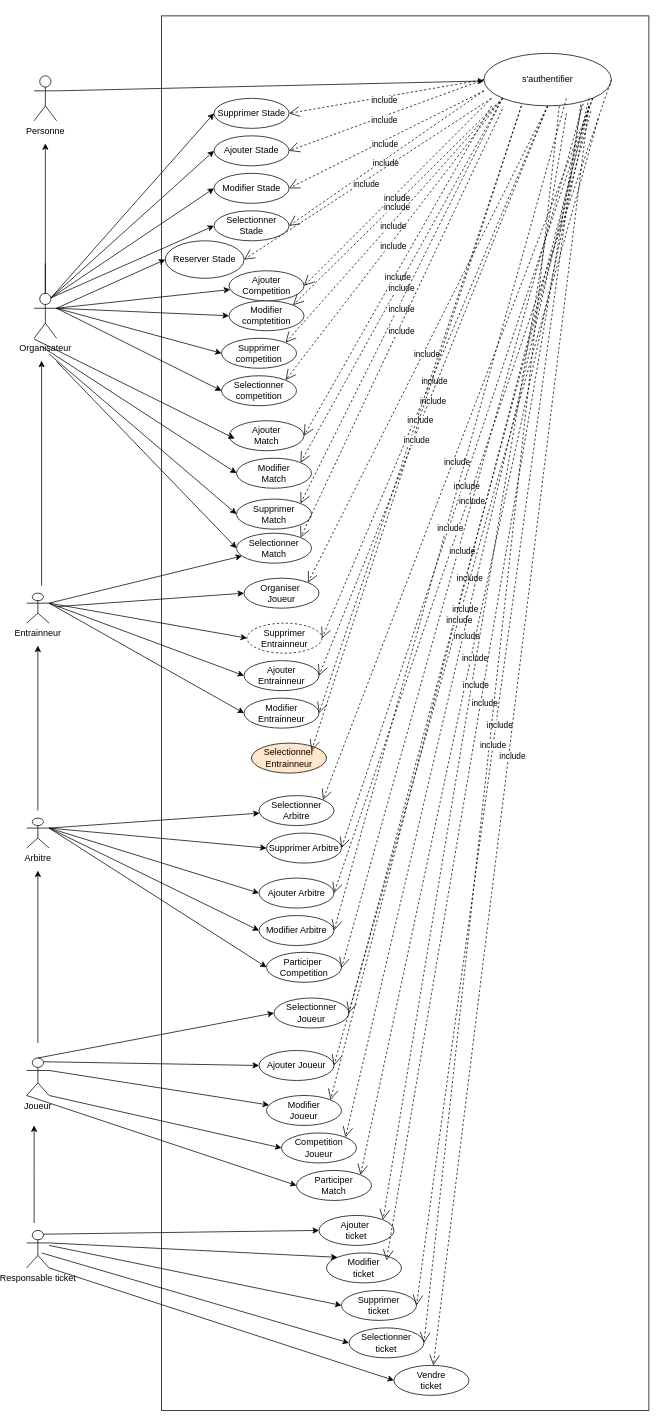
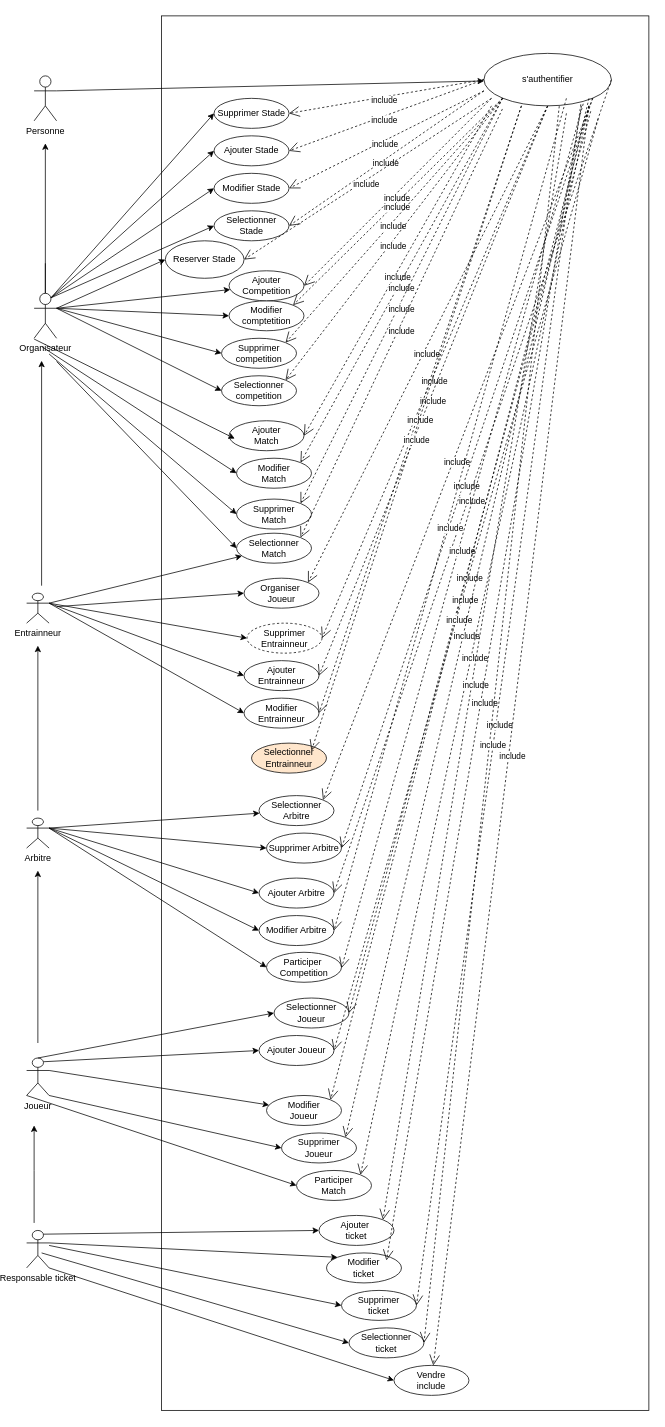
(297, 1065) -> (297, 1050)
(319, 1148) -> (319, 1148)
(432, 1380) -> (432, 1380)
